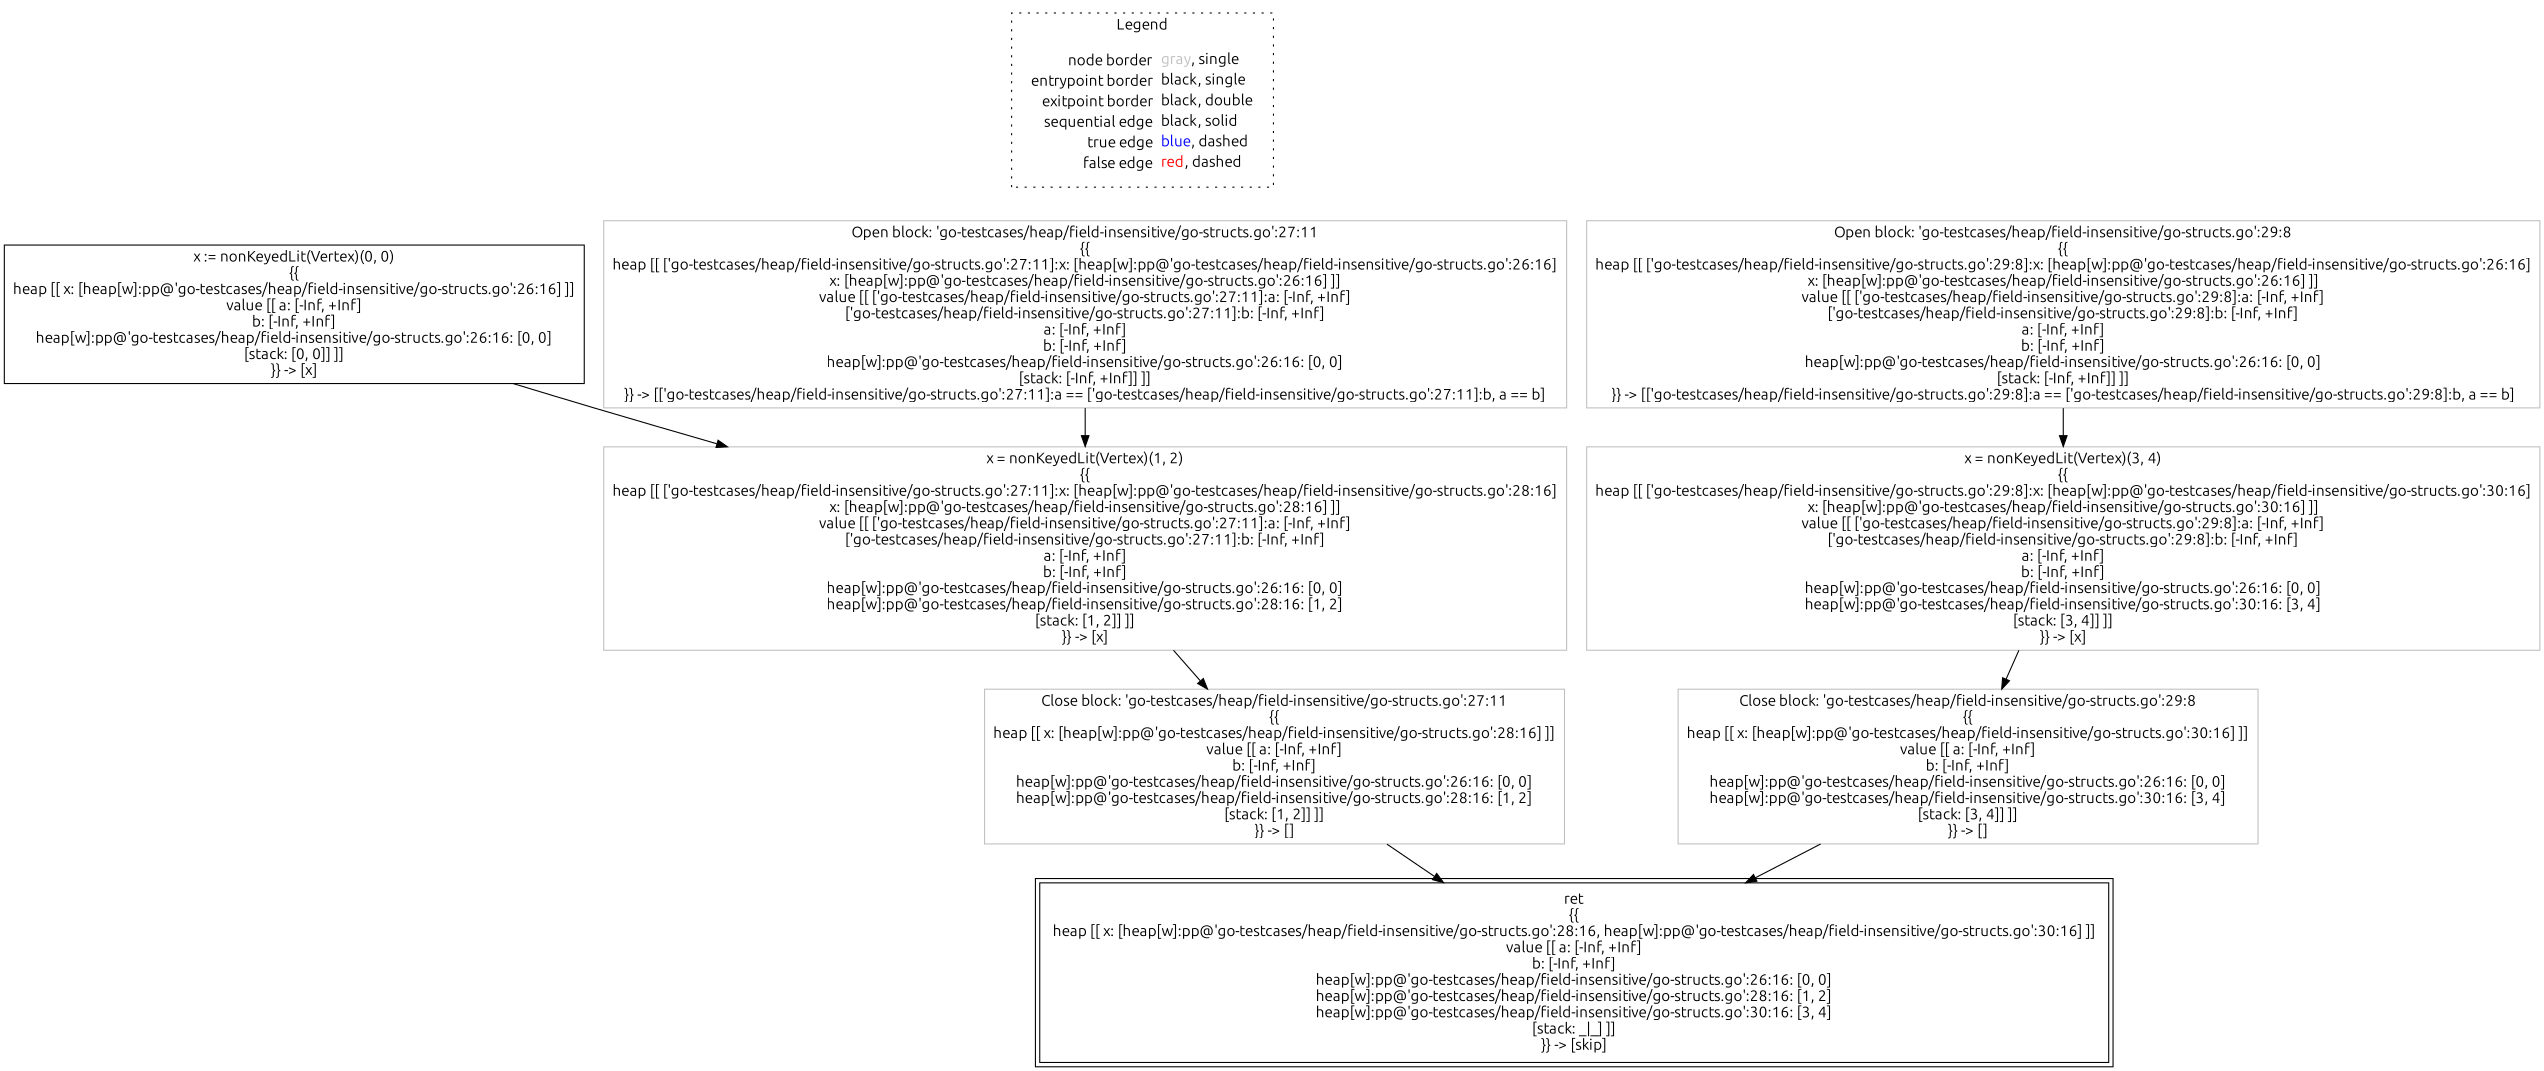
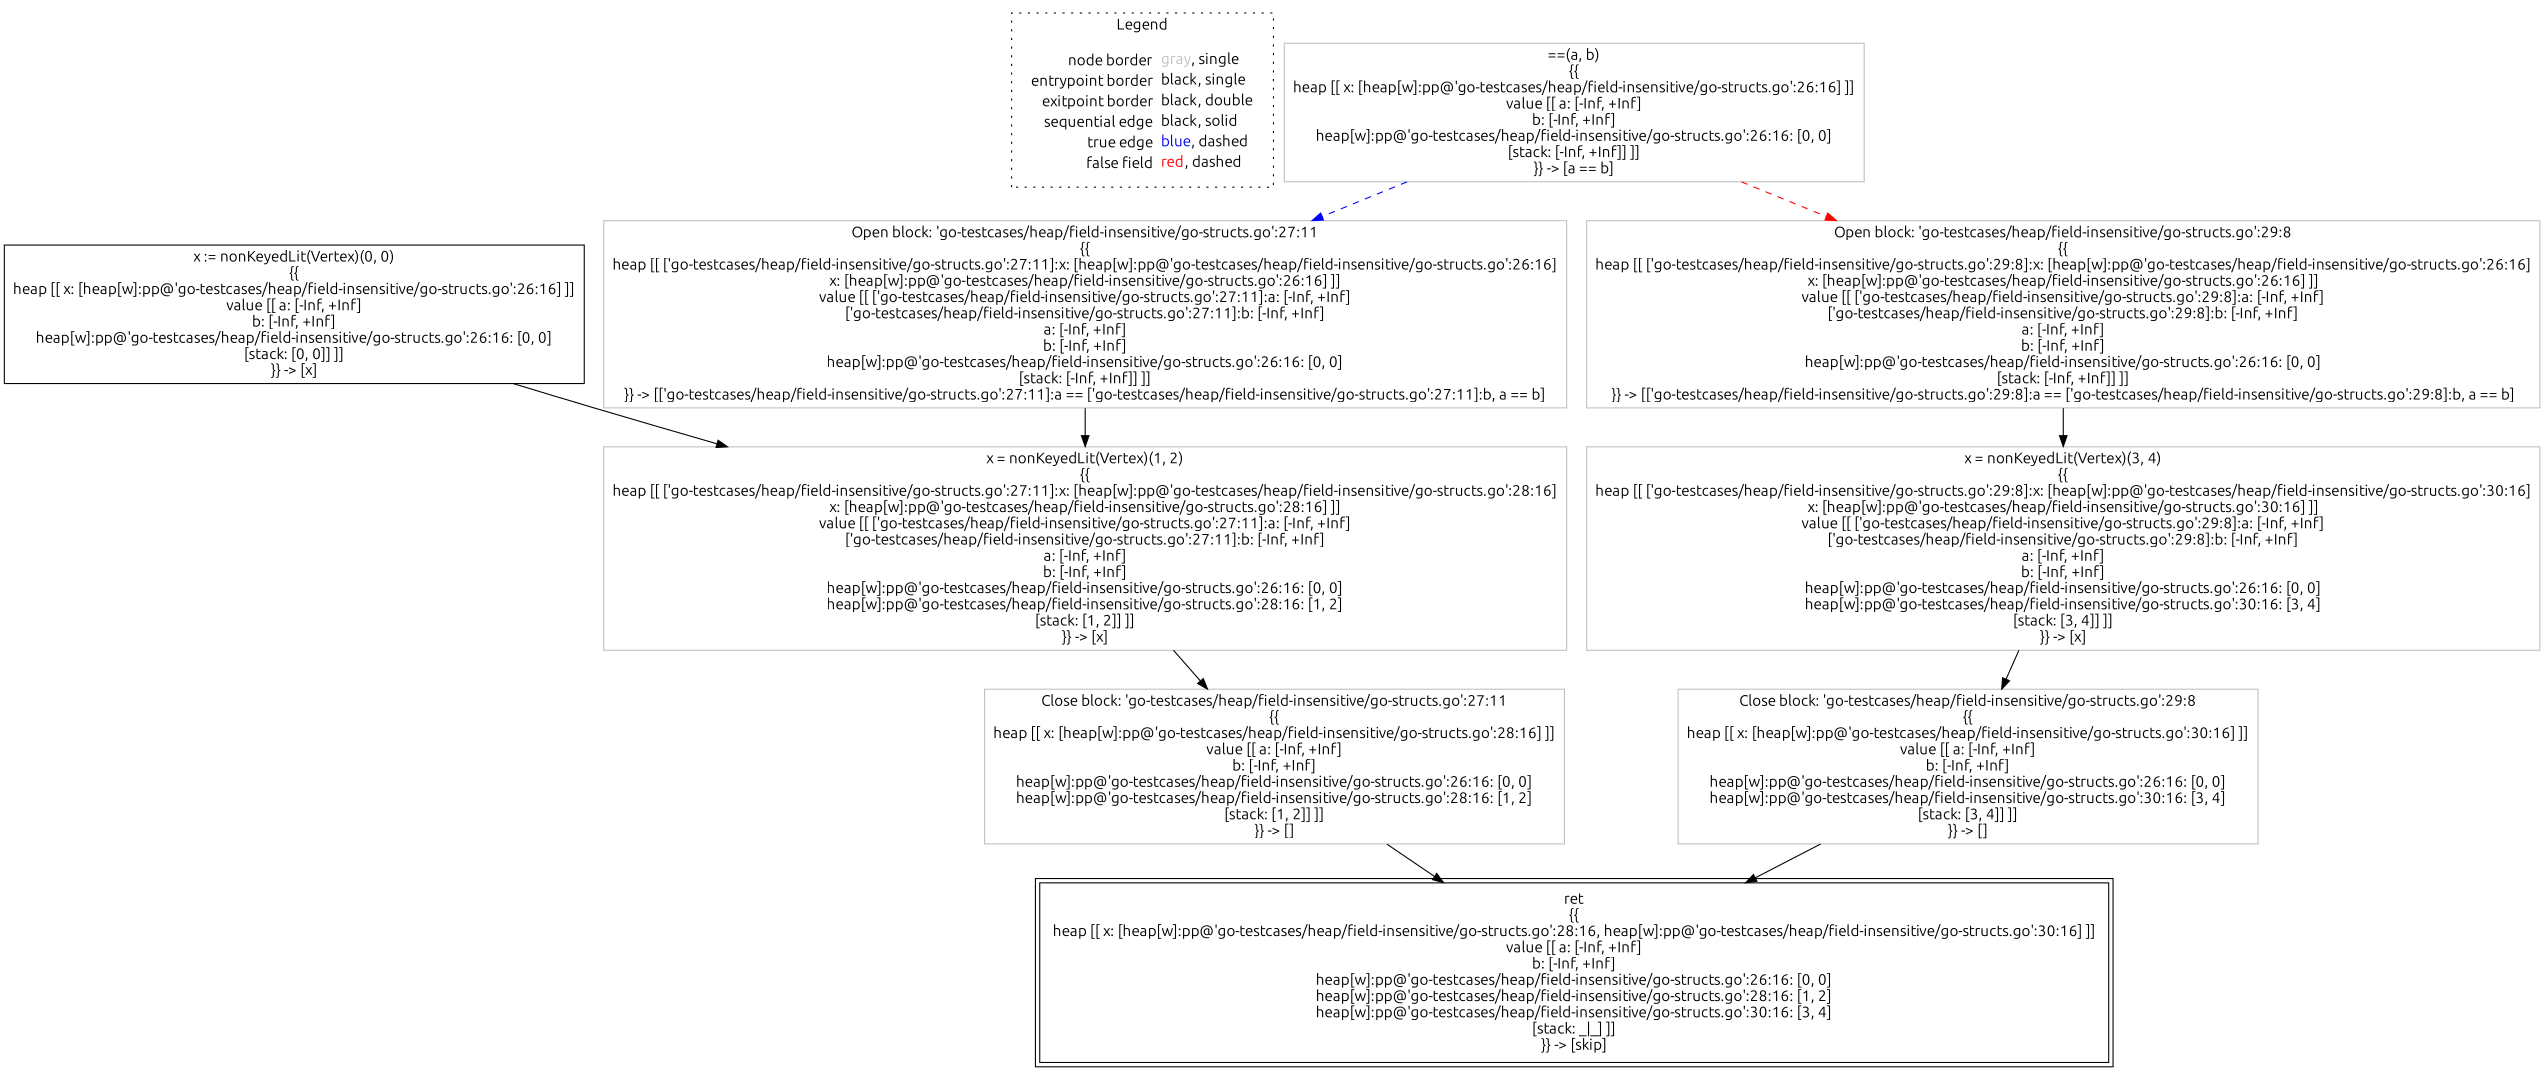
none -> (1574, 113)
(1120, 163) -> (1121, 163)
